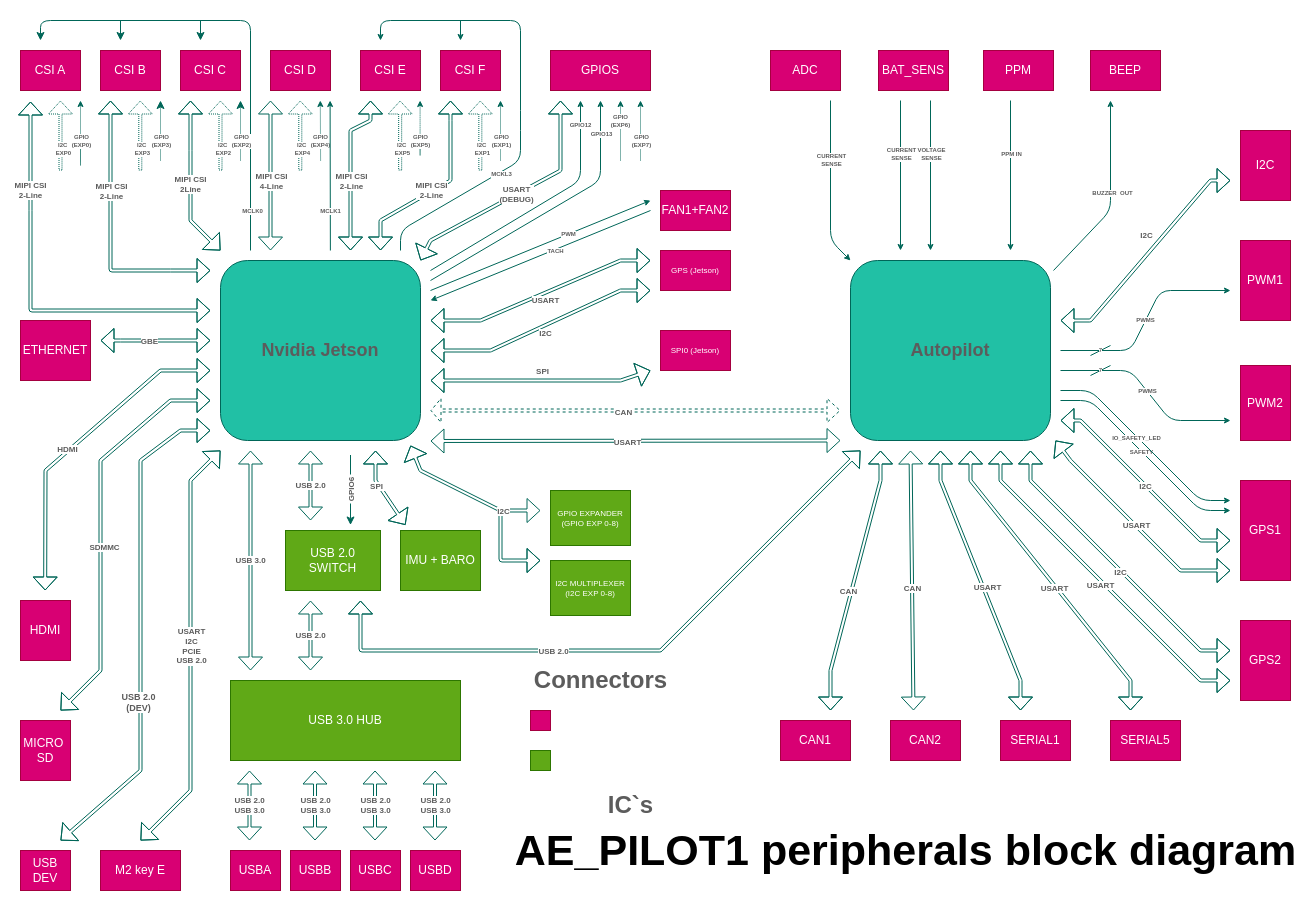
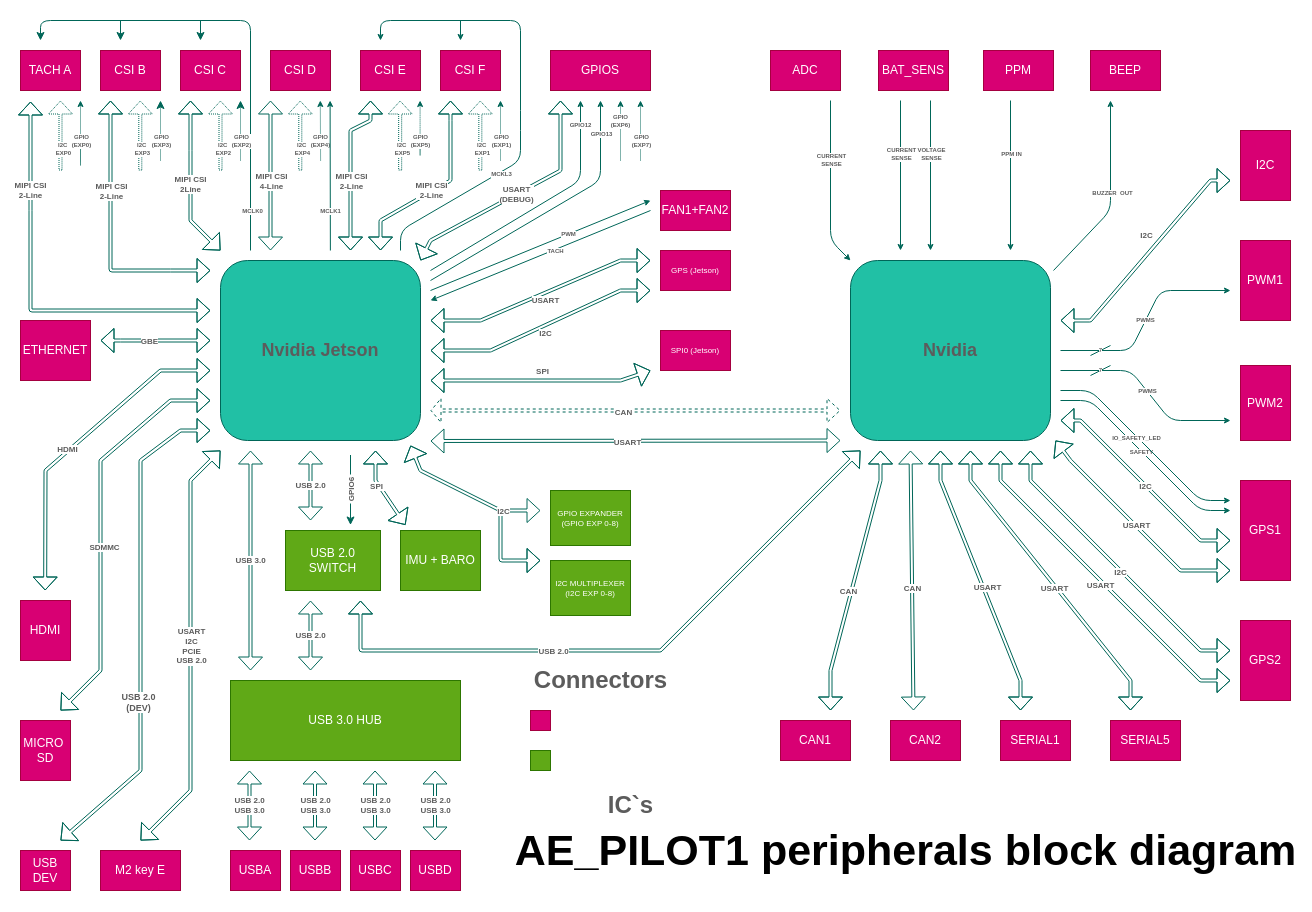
(51, 71) -> (51, 71)
(951, 351) -> (951, 351)
